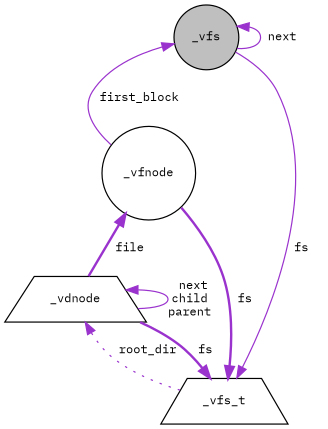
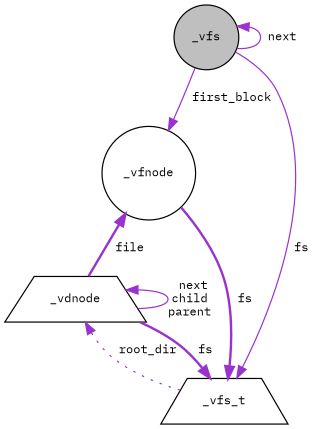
(99, 82) -> (185, 94)
